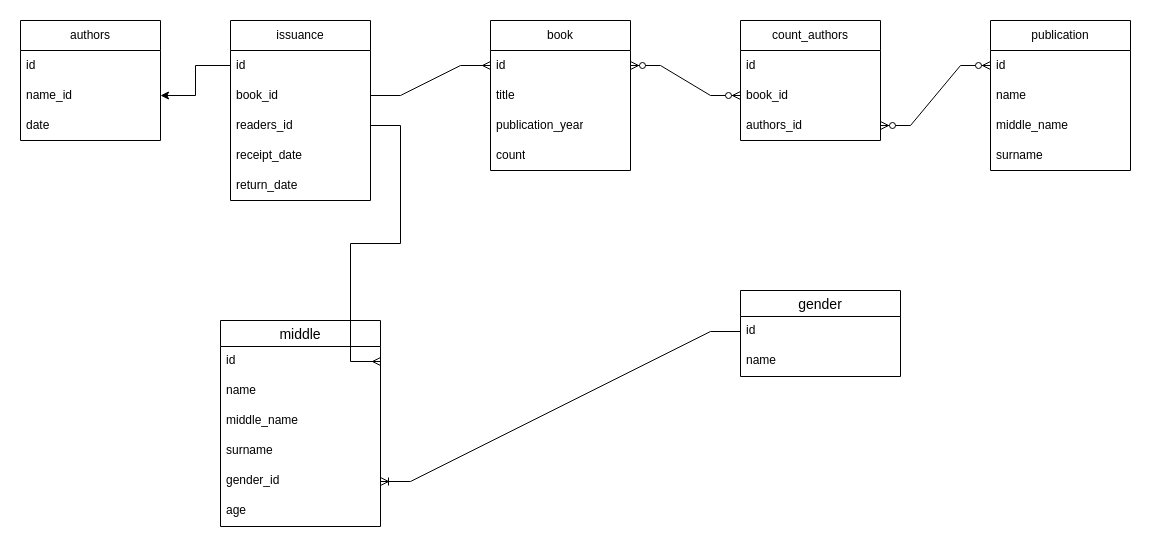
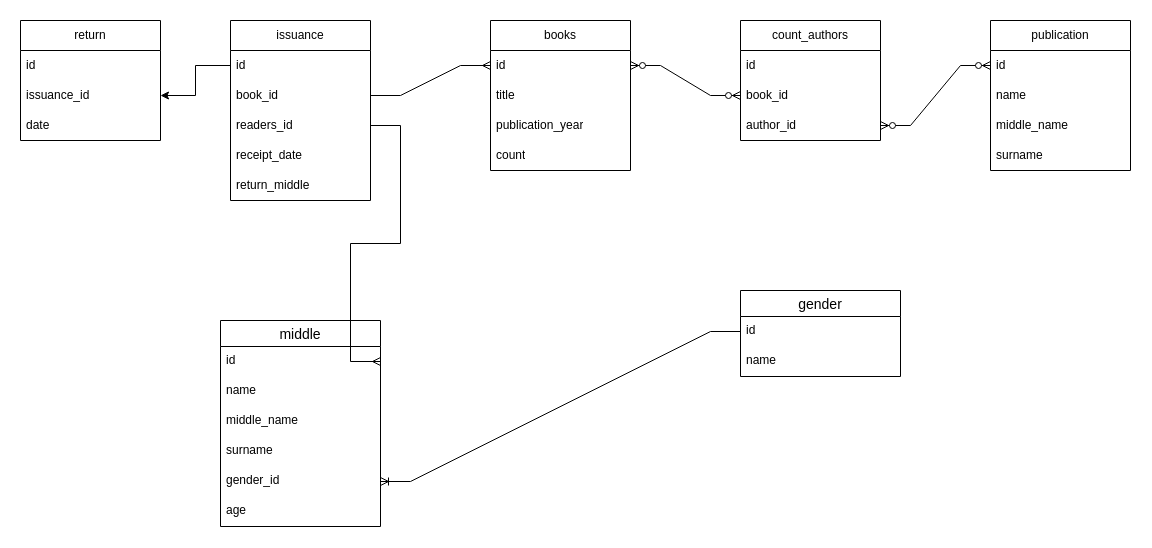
(91, 36) -> (91, 36)
(561, 36) -> (561, 36)
(48, 96) -> (60, 96)
(779, 126) -> (775, 126)
(273, 186) -> (277, 186)
